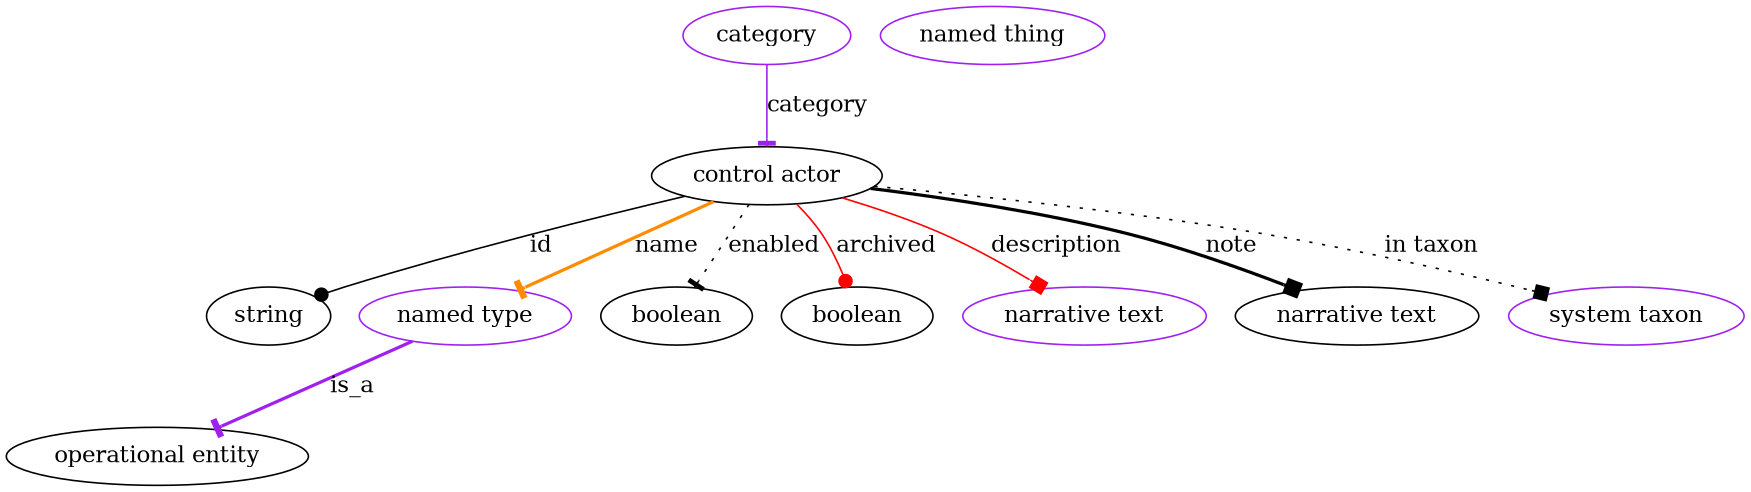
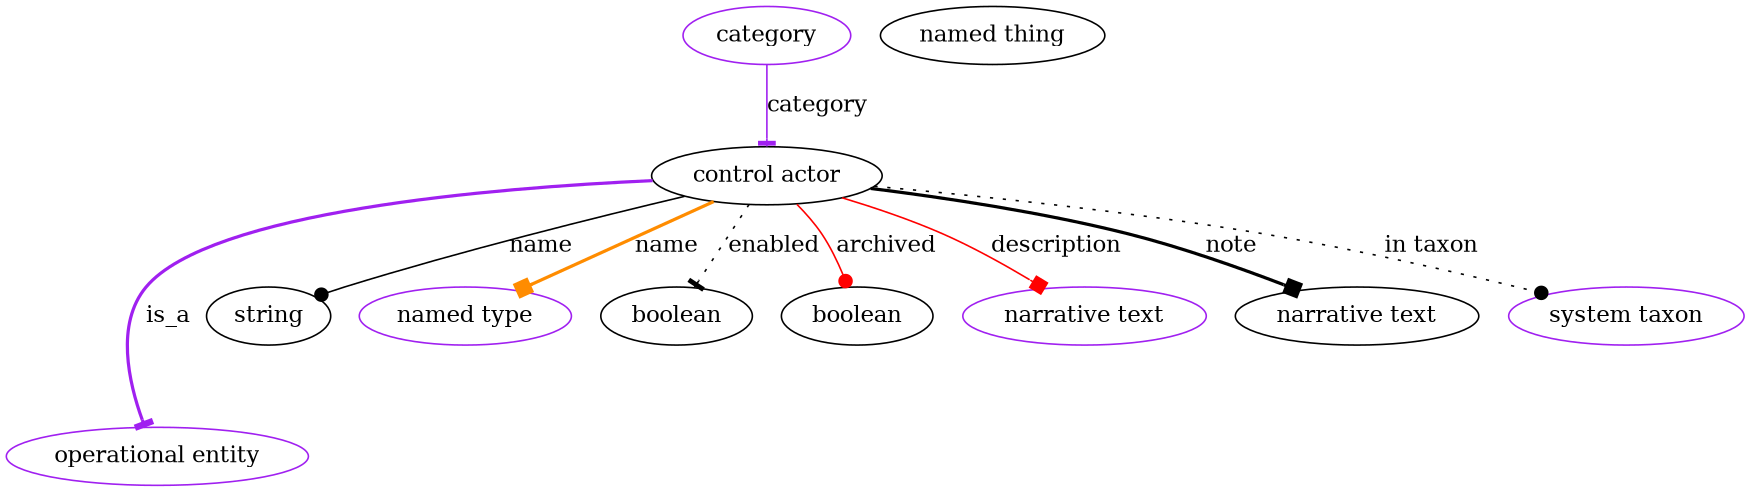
(993, 35) -> (993, 35)
(1207, 225) -> (1207, 225)
(620, 244) -> (620, 244)
(541, 246) -> (541, 246)
(317, 384) -> (323, 216)
(157, 456) -> (157, 456)
